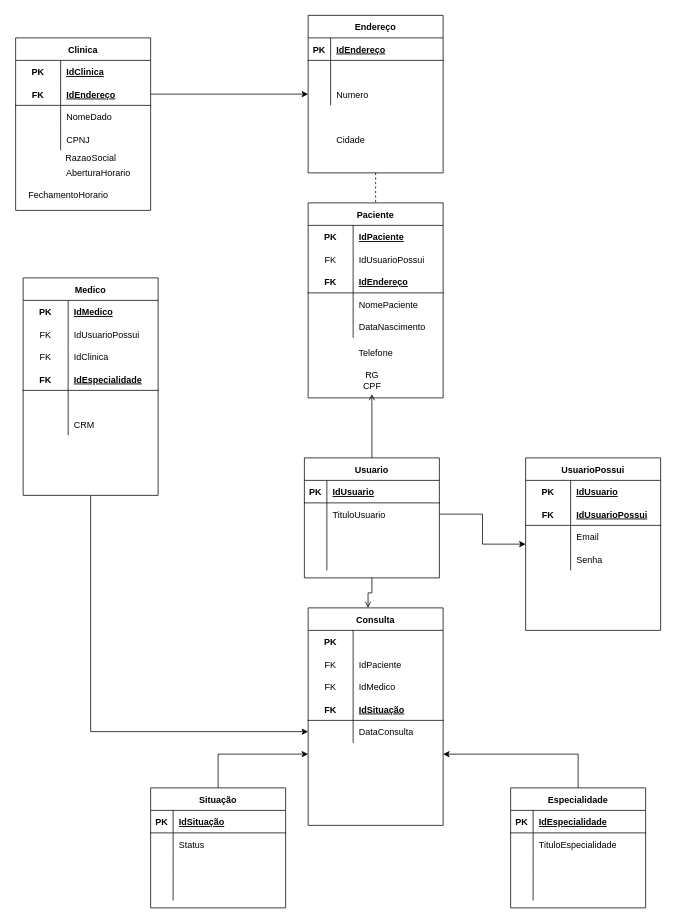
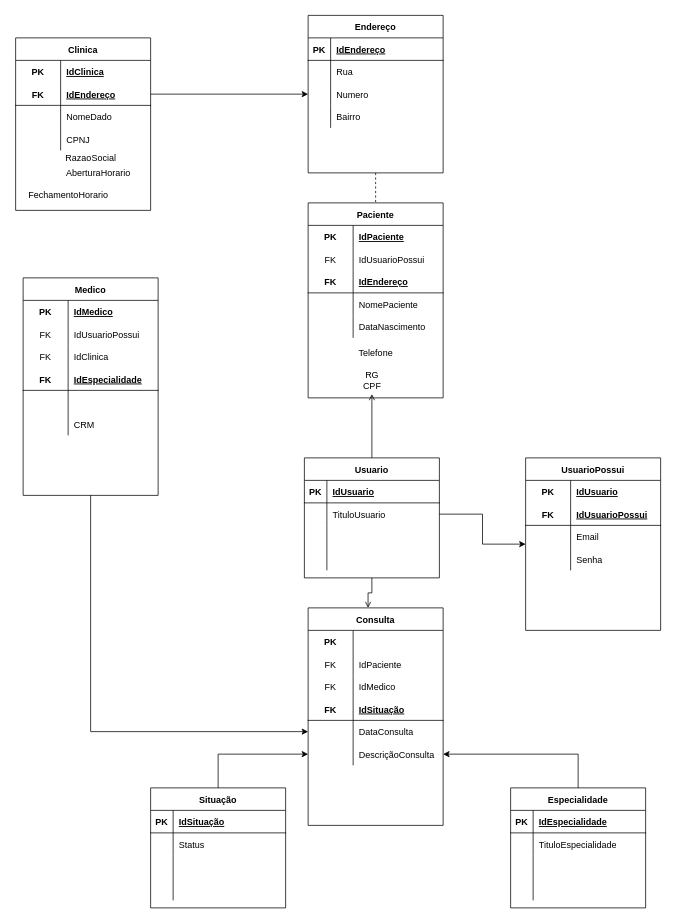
none -> (387, 72)
none -> (387, 117)
(387, 139) -> none
none -> (398, 754)
